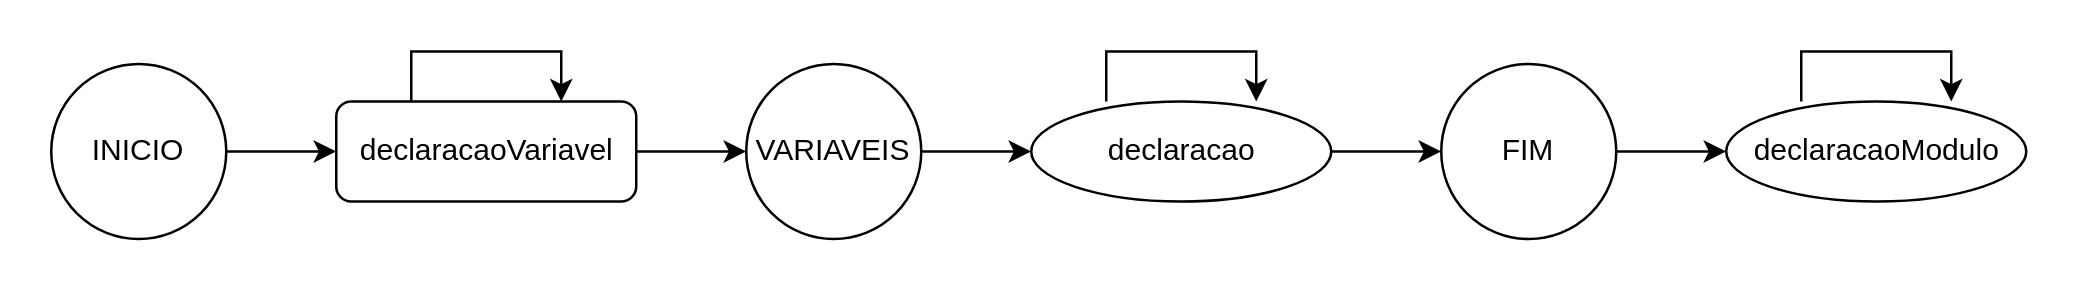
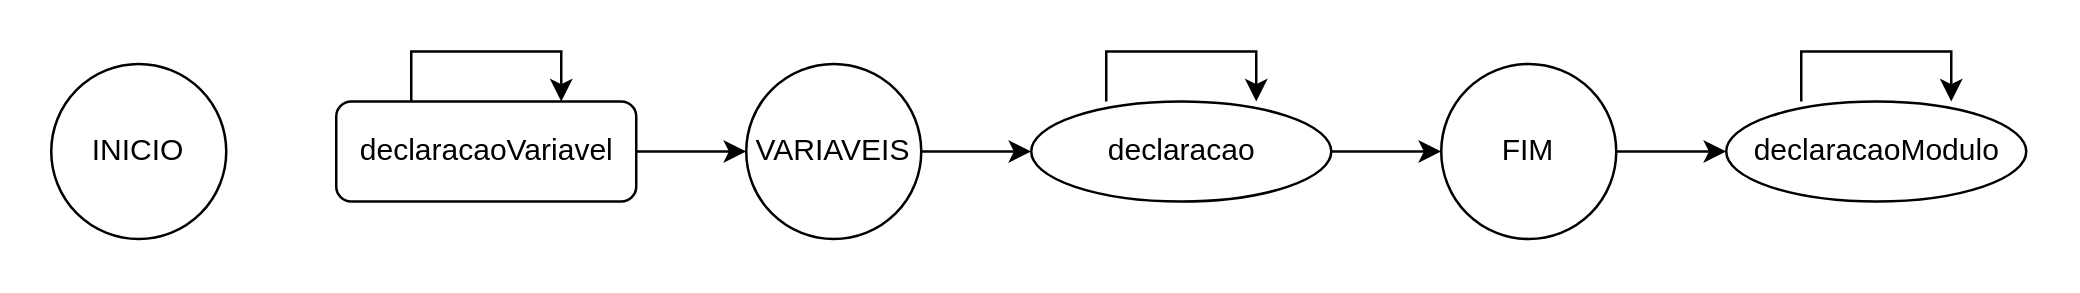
(273, 151) -> none
